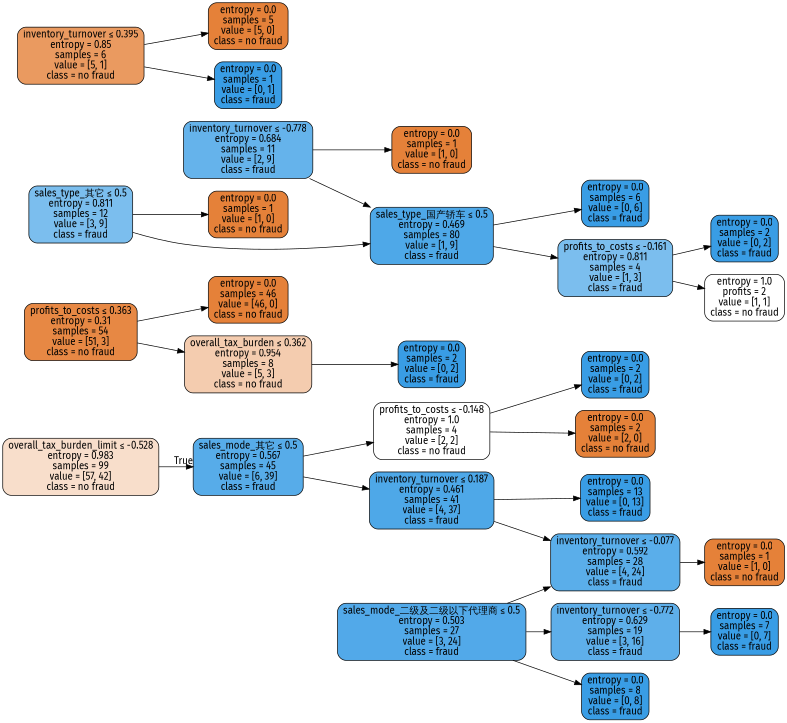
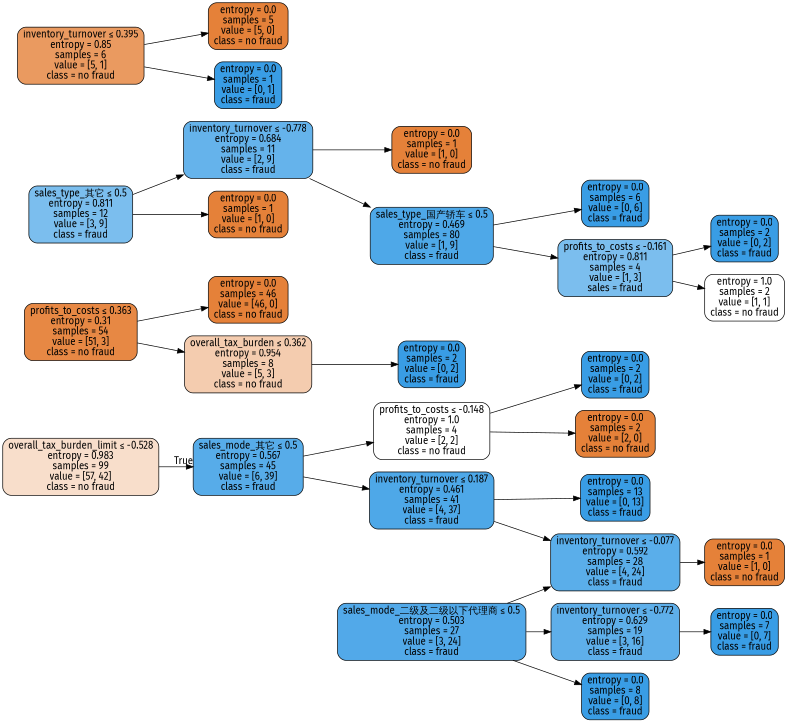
(247, 249) -> (155, 186)
(615, 288) -> (615, 288)
(745, 292) -> (745, 292)
